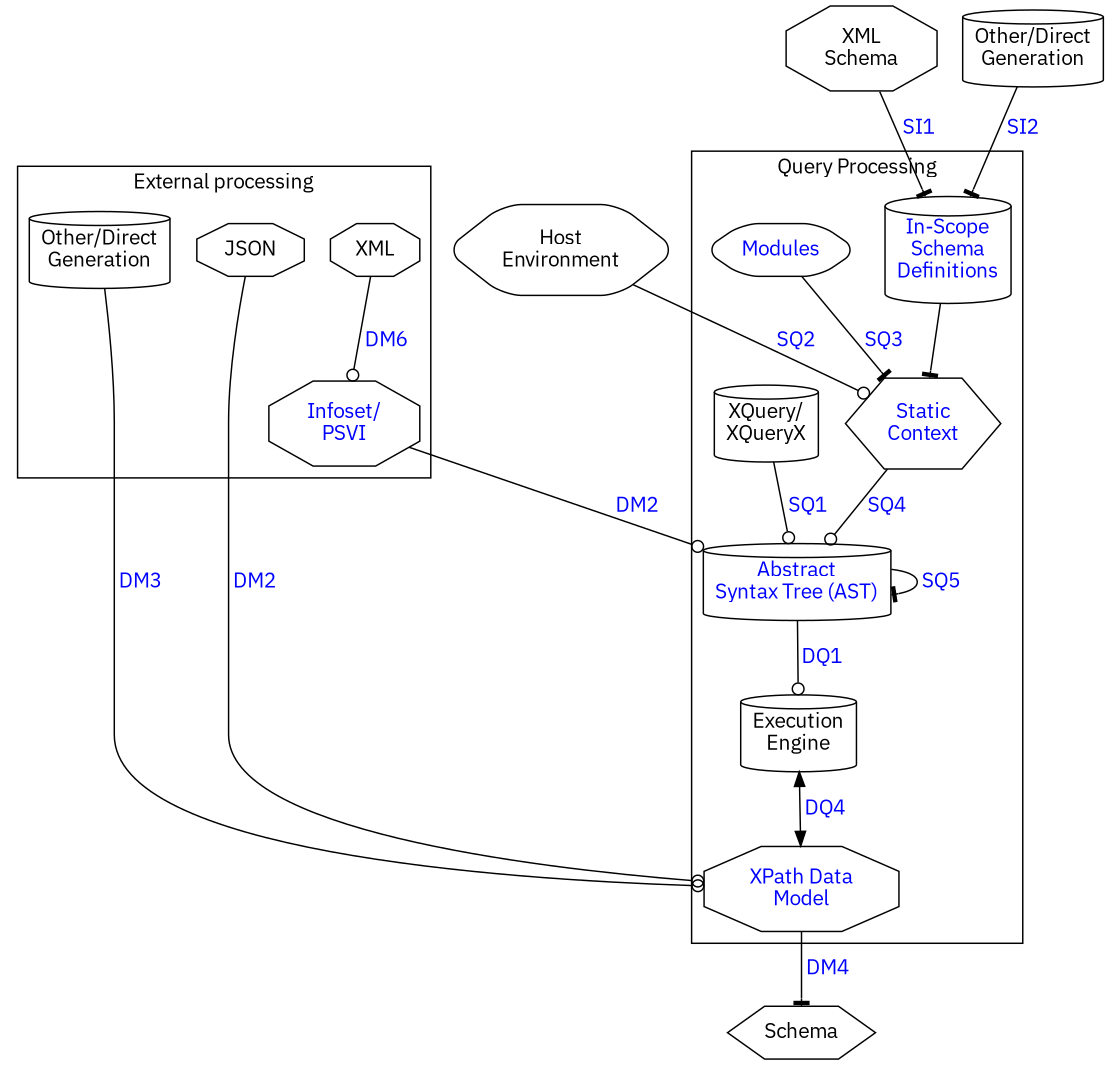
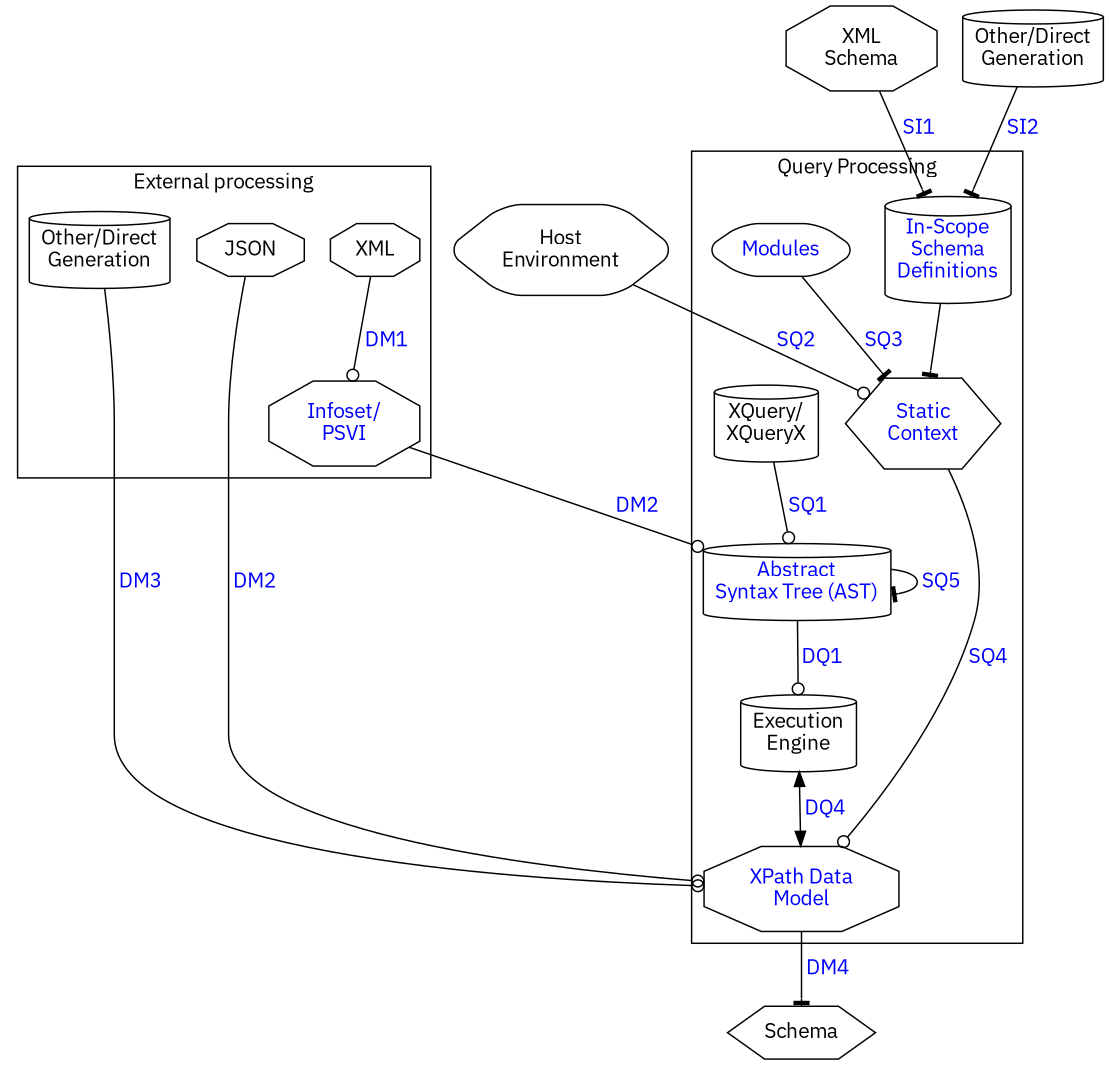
(385, 341) -> (385, 341)
(861, 502) -> (958, 666)
